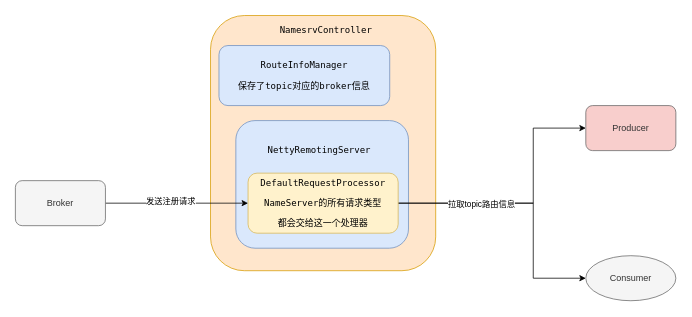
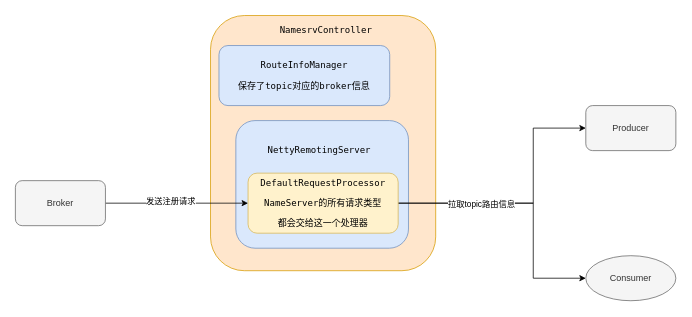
(630, 128) -> (630, 128)
